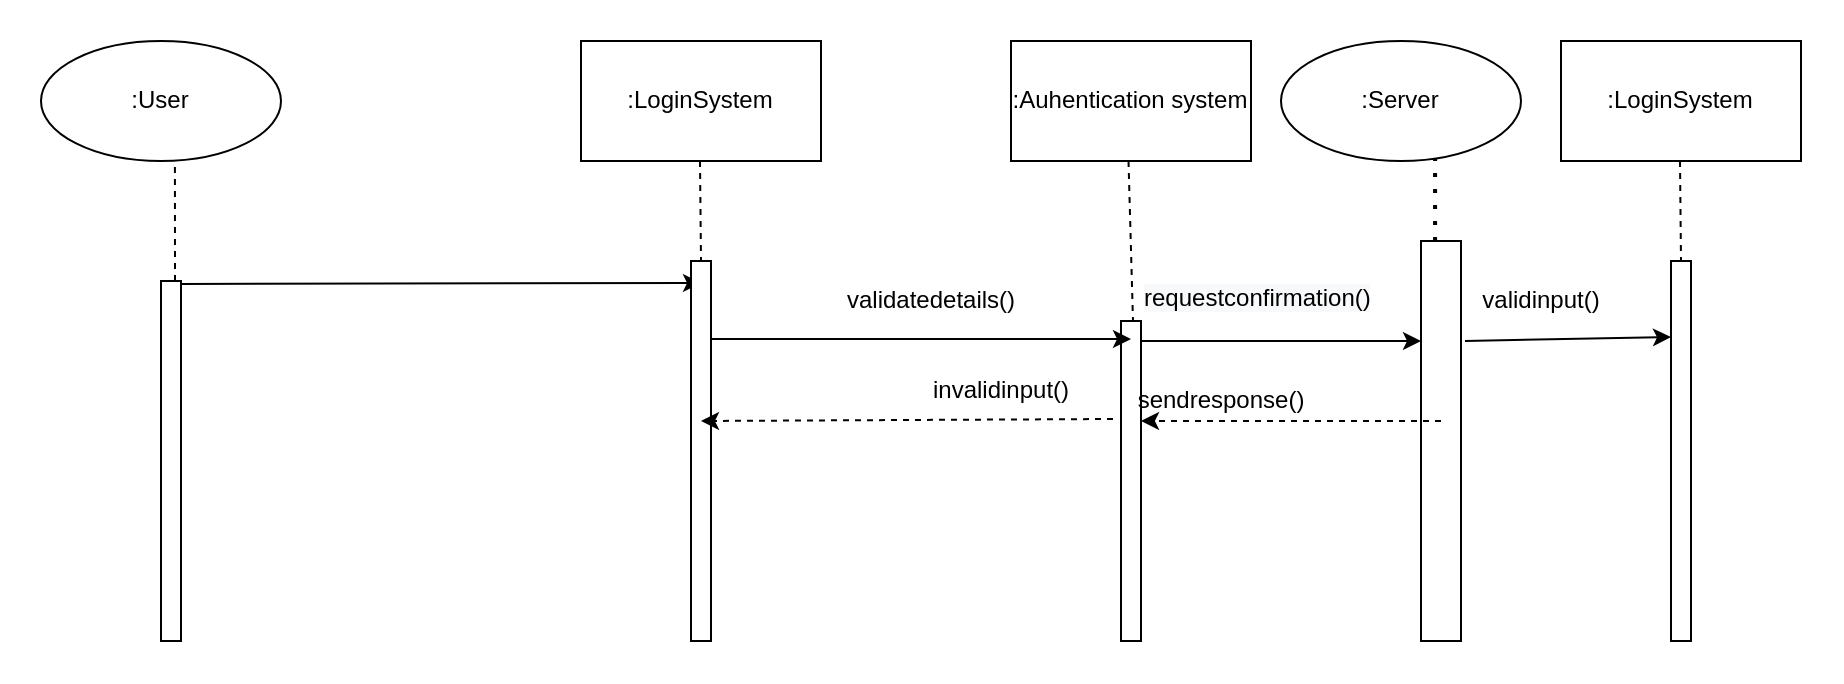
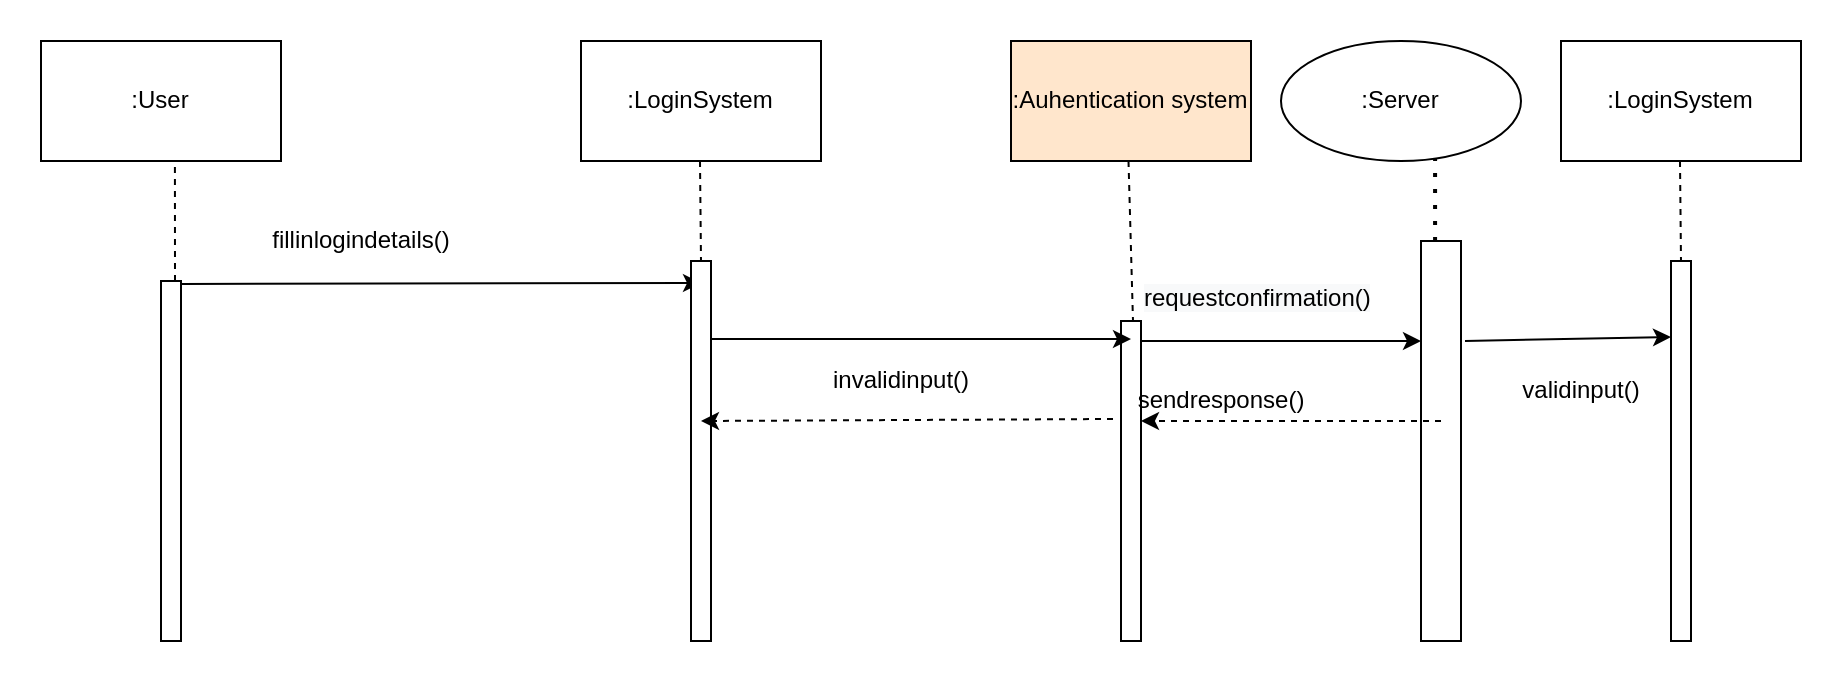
(161, 101) -> (161, 101)
(1131, 101) -> (1131, 101)
none -> (361, 241)
(931, 301) -> none
(1541, 301) -> (1581, 391)
(1001, 391) -> (901, 381)
